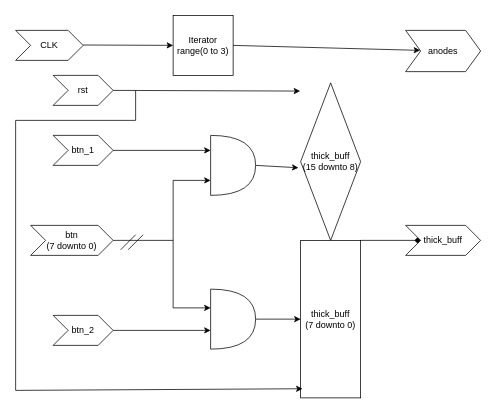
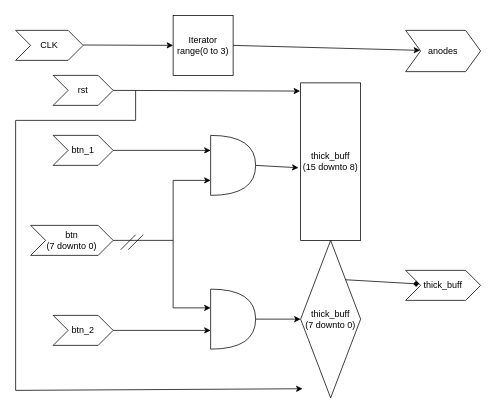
(330, 162) -> (330, 162)
(443, 240) -> (443, 285)
(330, 319) -> (330, 319)
